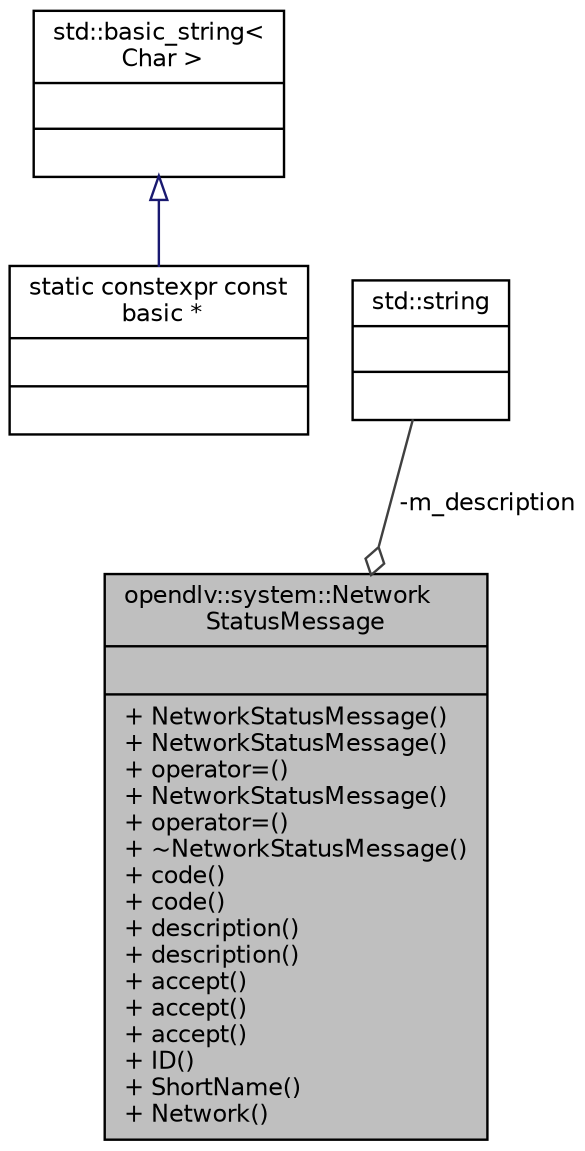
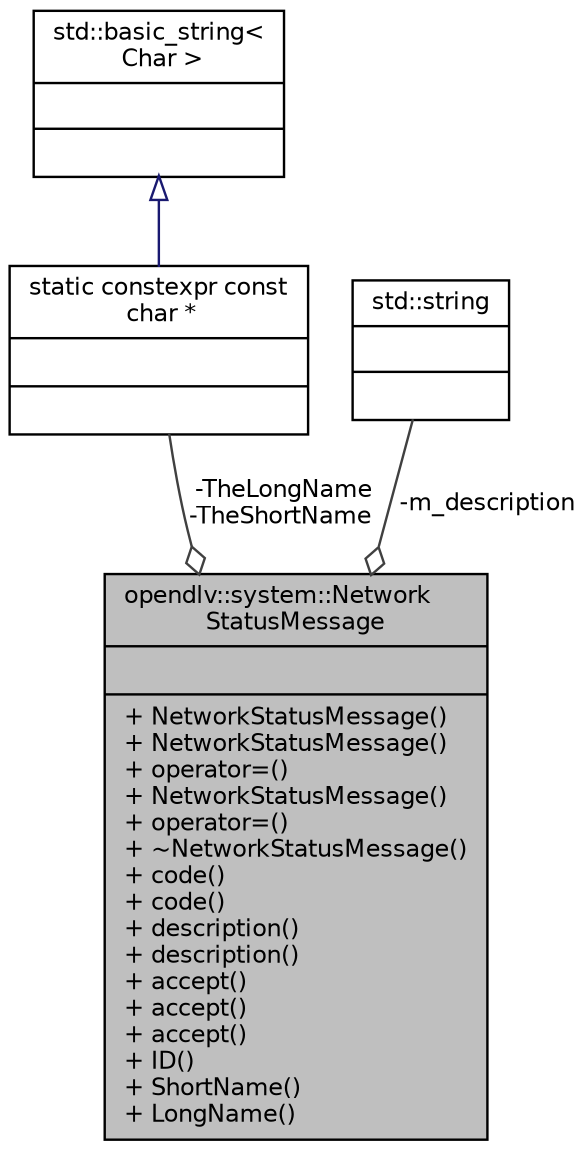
(159, 314) -> (159, 314)
none -> (179, 490)
(197, 1114) -> (211, 1114)
